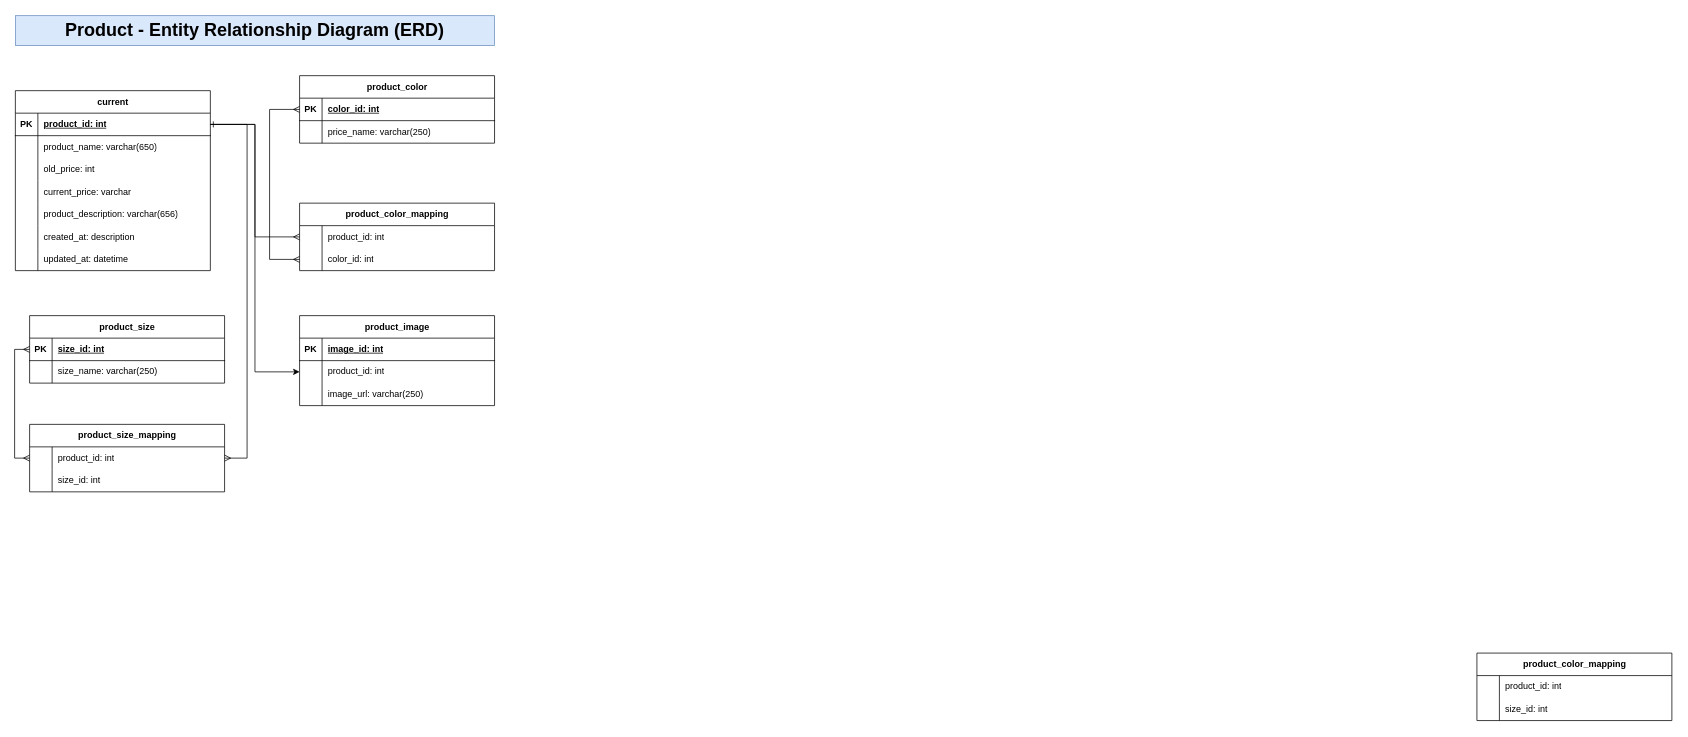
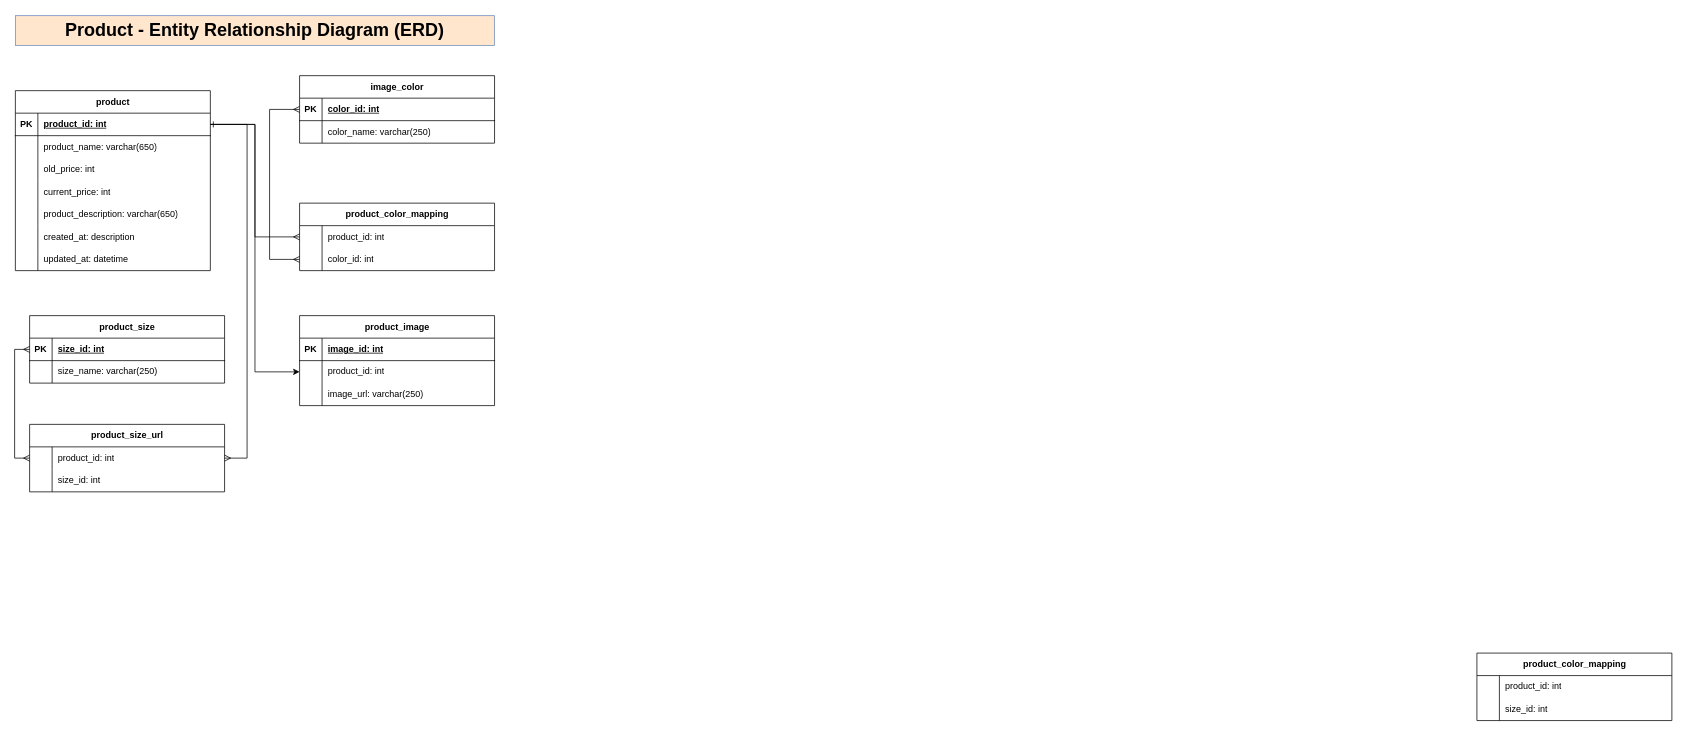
(255, 30) -> (255, 30)
(398, 87) -> (398, 87)
(113, 102) -> (113, 102)
(385, 132) -> (385, 132)
(96, 192) -> (85, 192)
(122, 214) -> (122, 214)
(128, 435) -> (128, 435)
